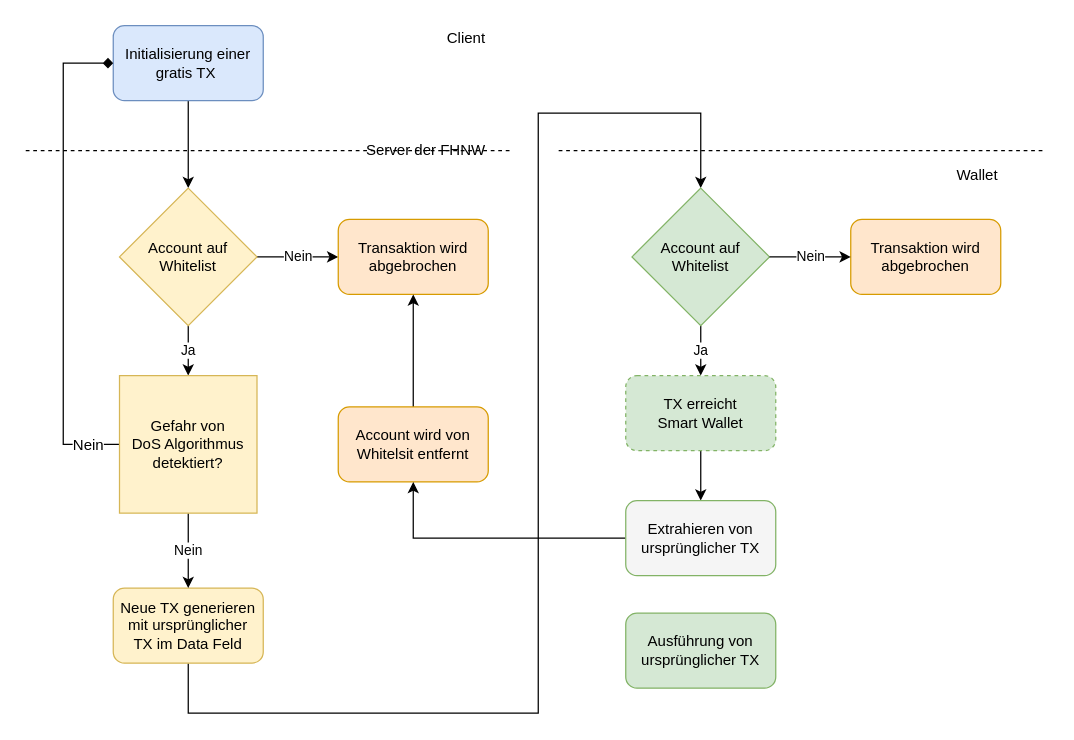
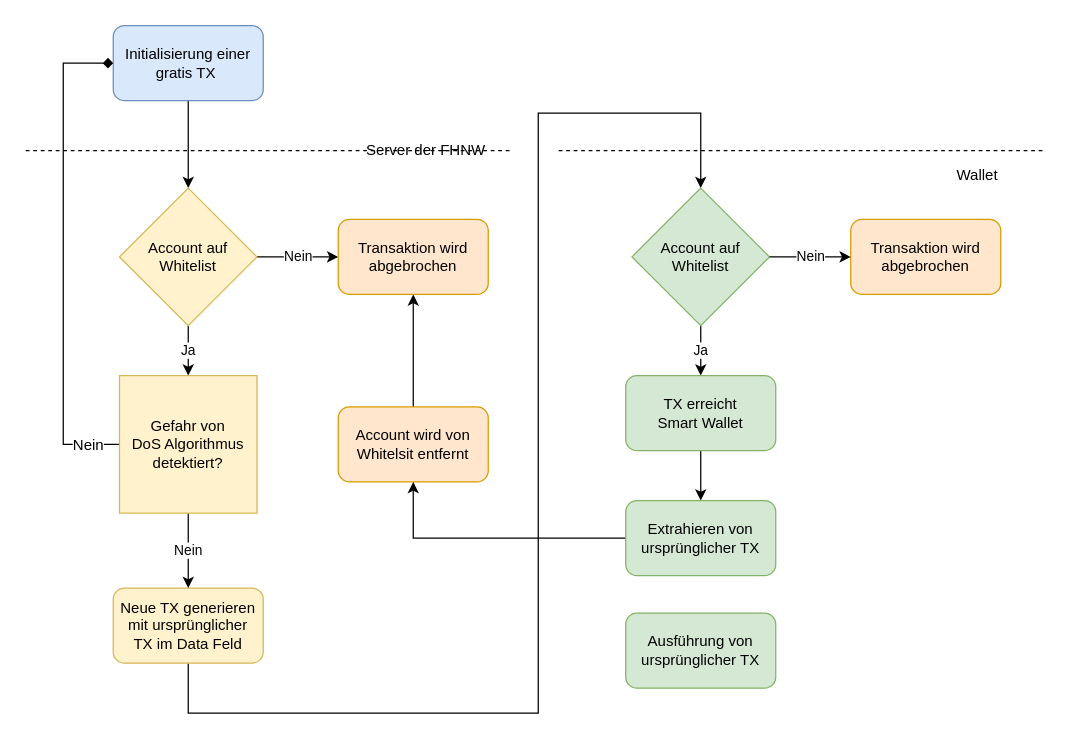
(463, 38) -> none
(701, 413) -> (701, 413)
(701, 538) -> (701, 538)
